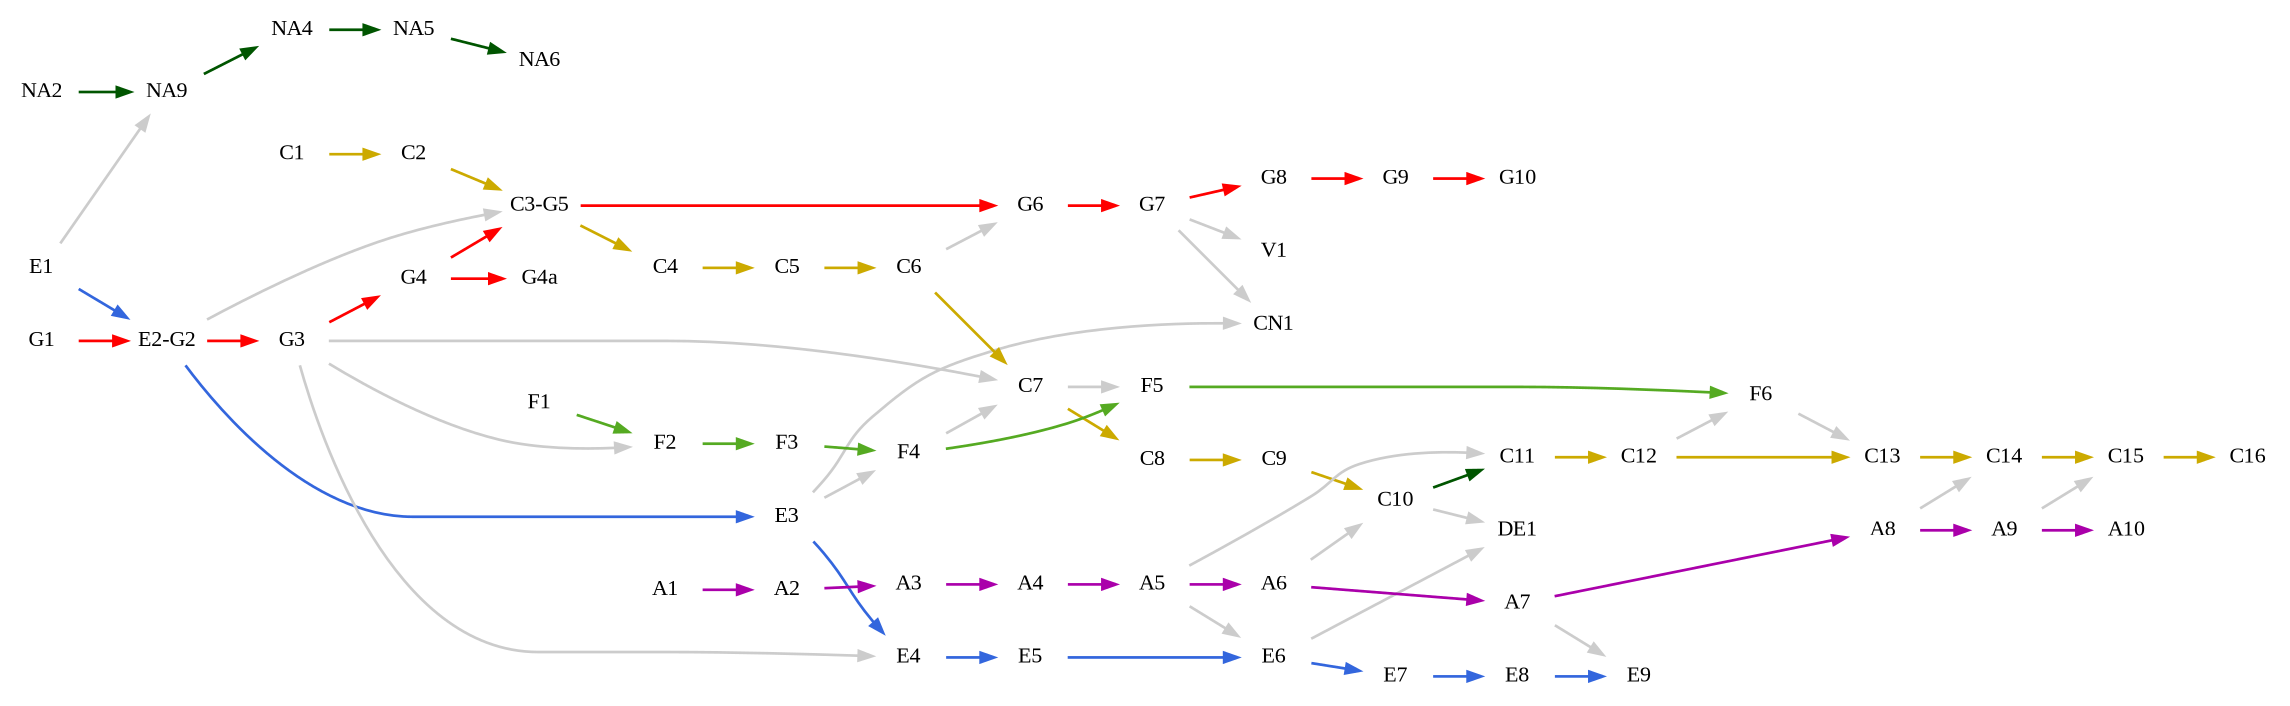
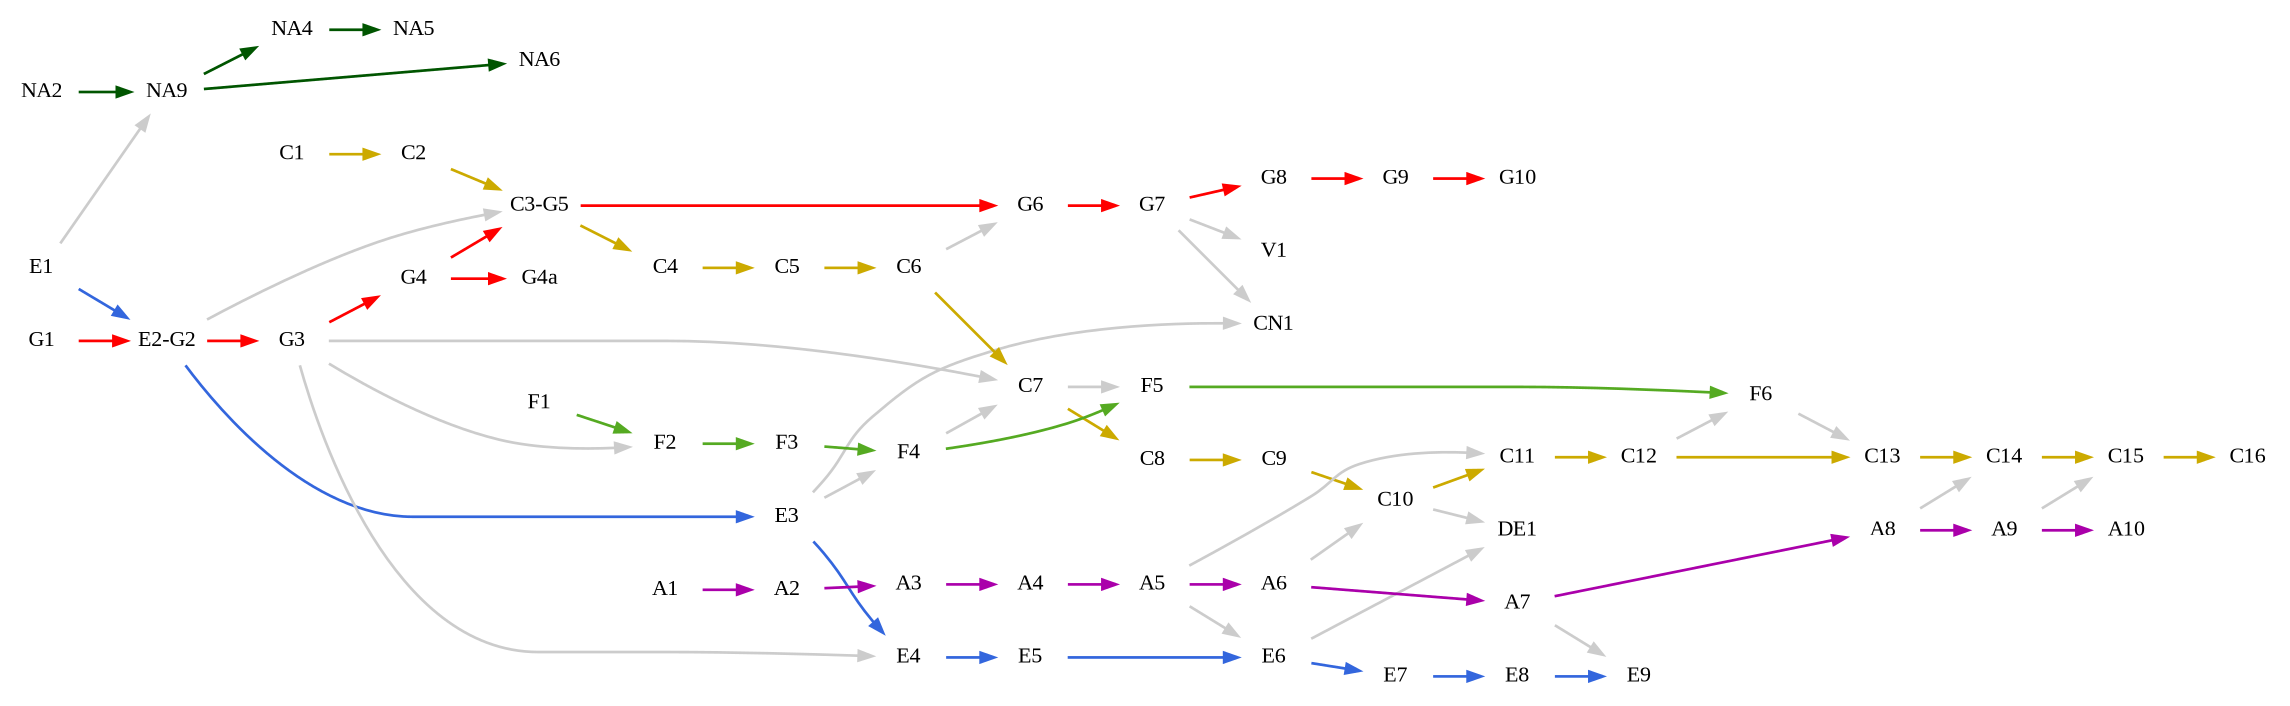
(470, 44) -> (347, 77)
(1451, 481) -> (1451, 481)
